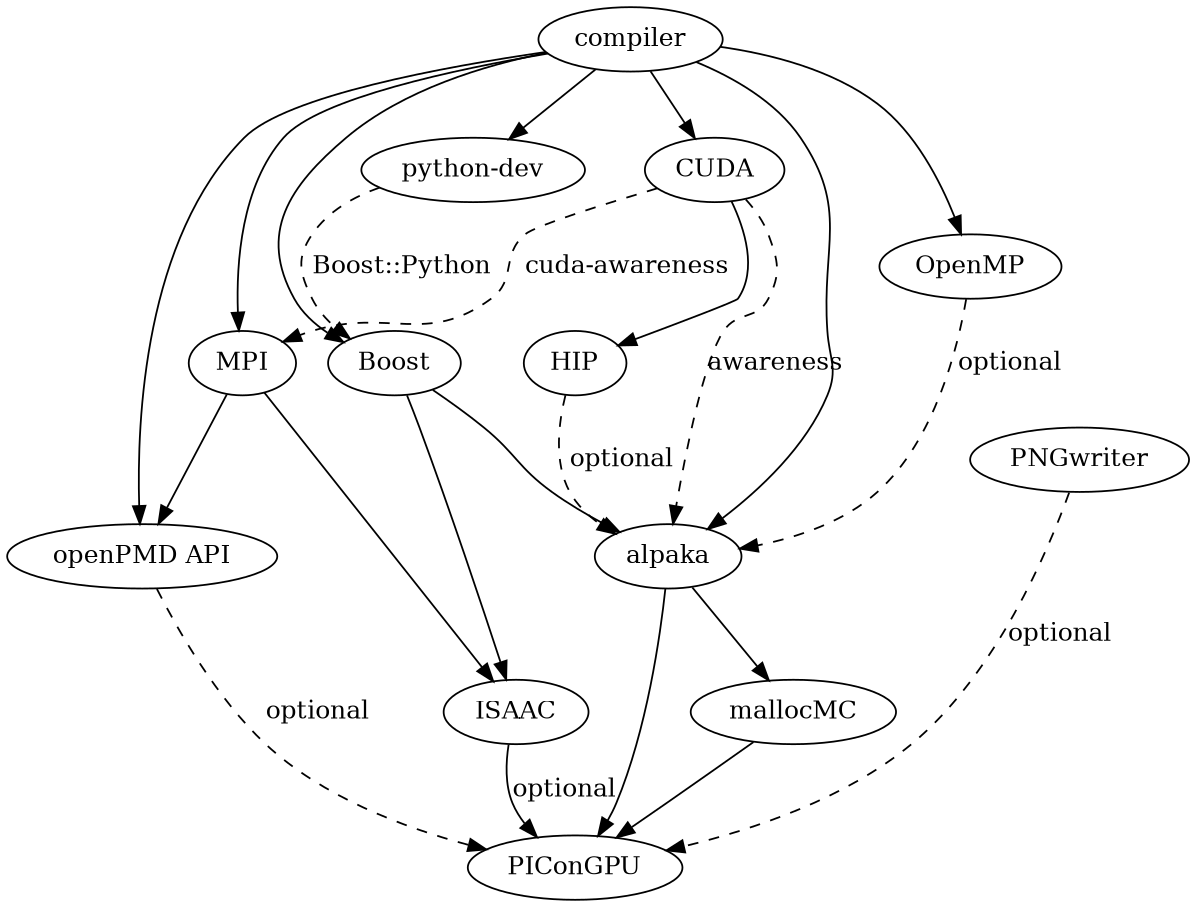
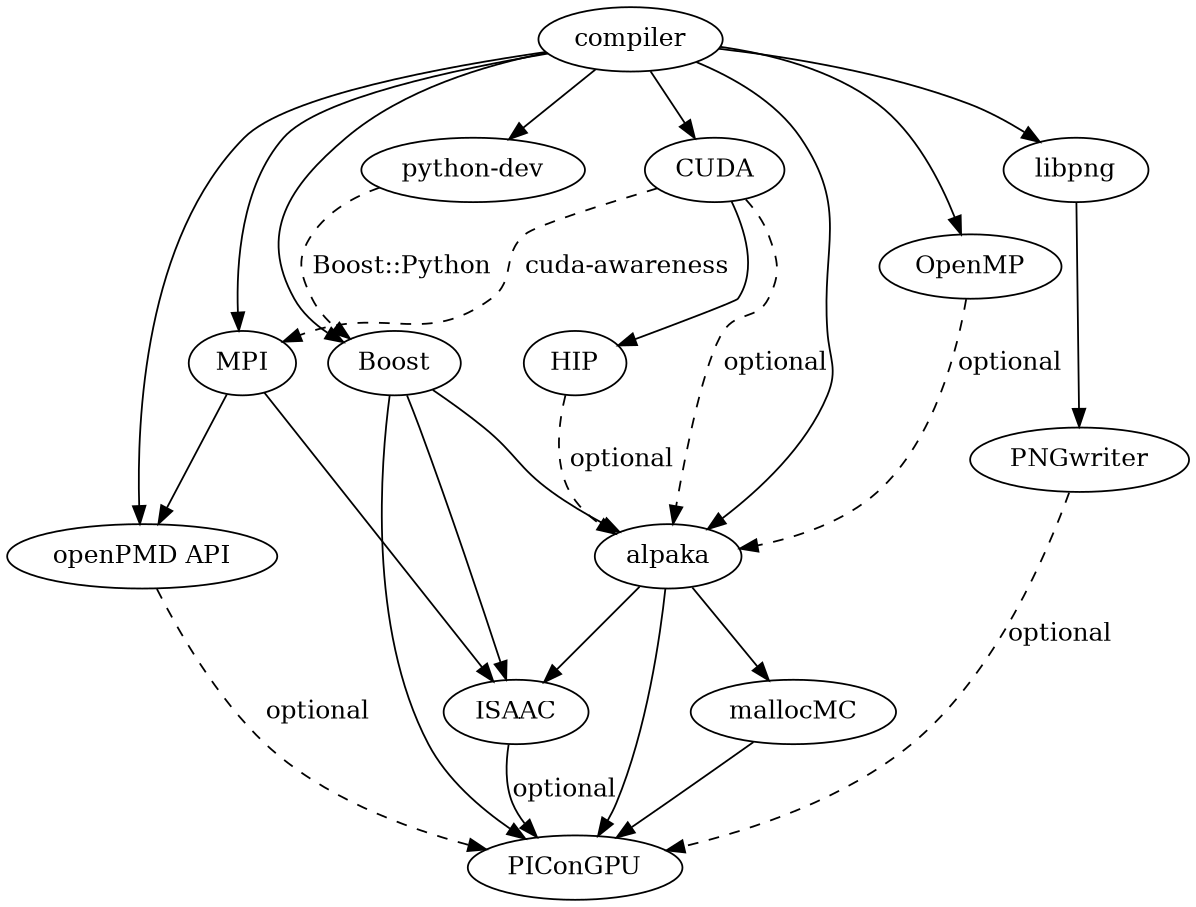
none -> (1076, 170)
(775, 363) -> (775, 363)
none -> (598, 628)
none -> (392, 632)
